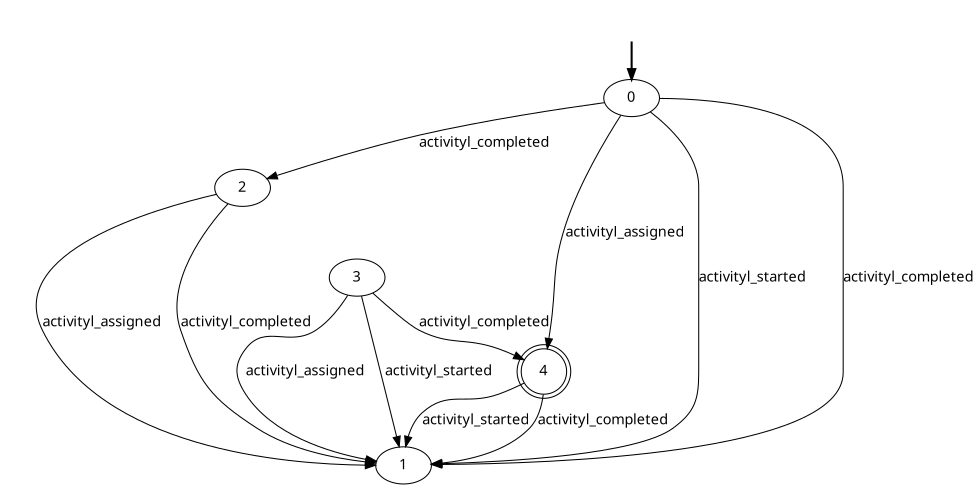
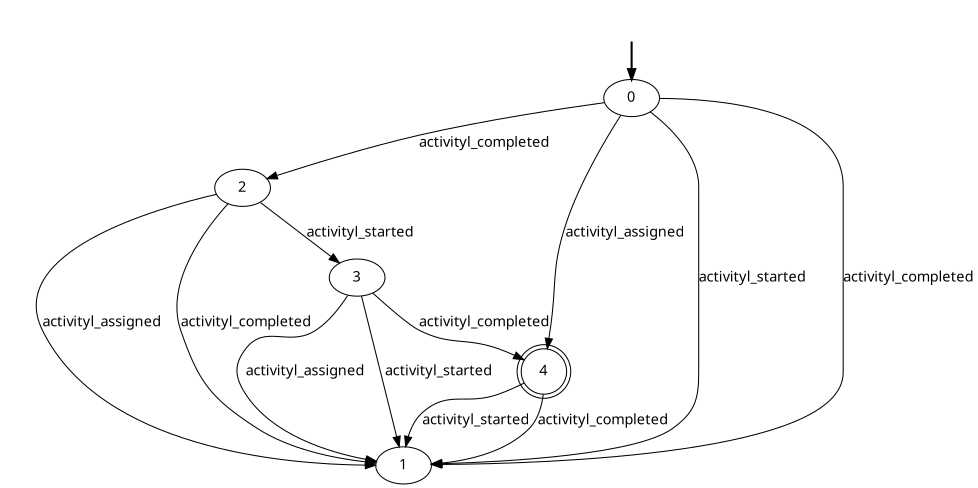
none -> (296, 230)
